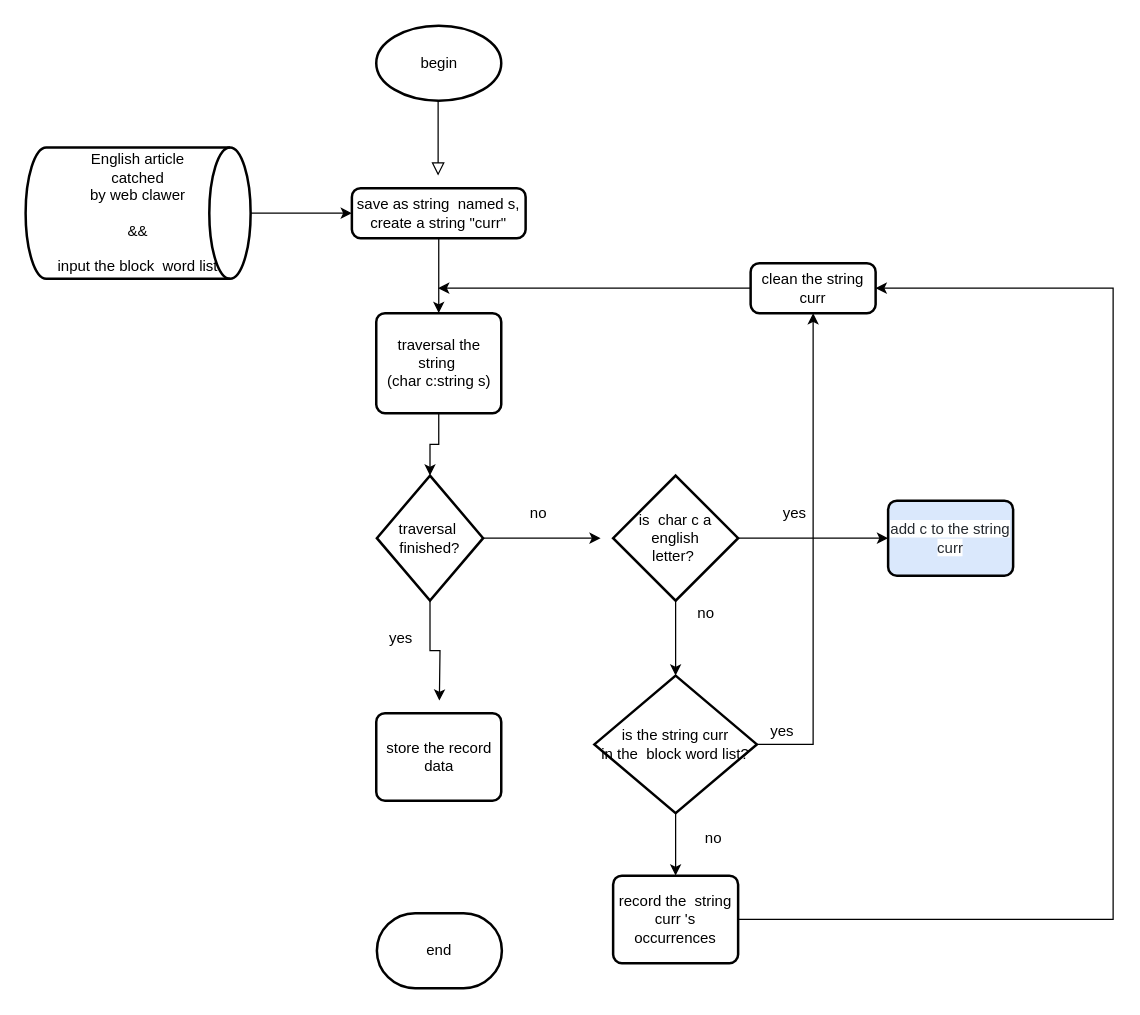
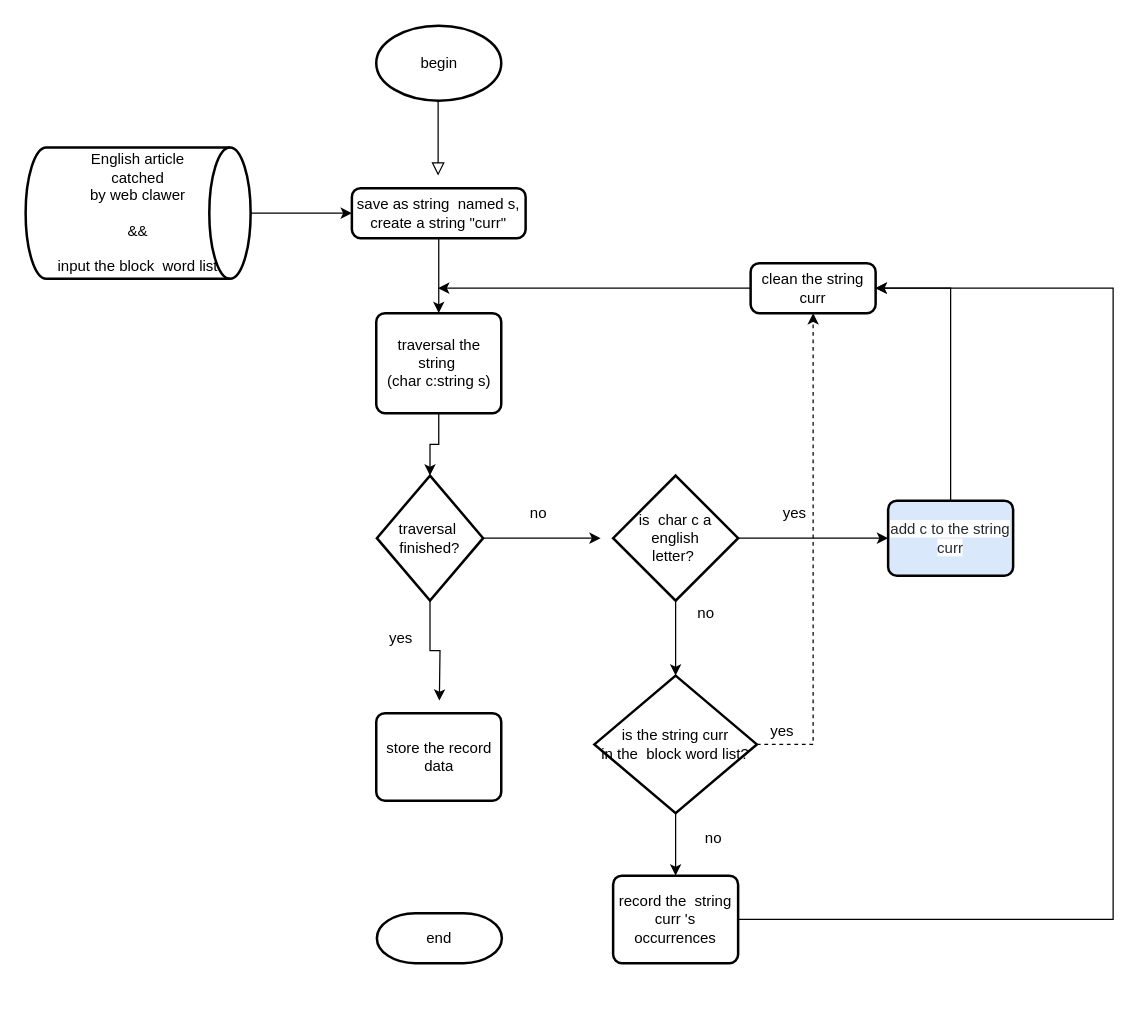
none -> (951, 395)
(813, 560) -> (813, 560)
(439, 951) -> (439, 938)
